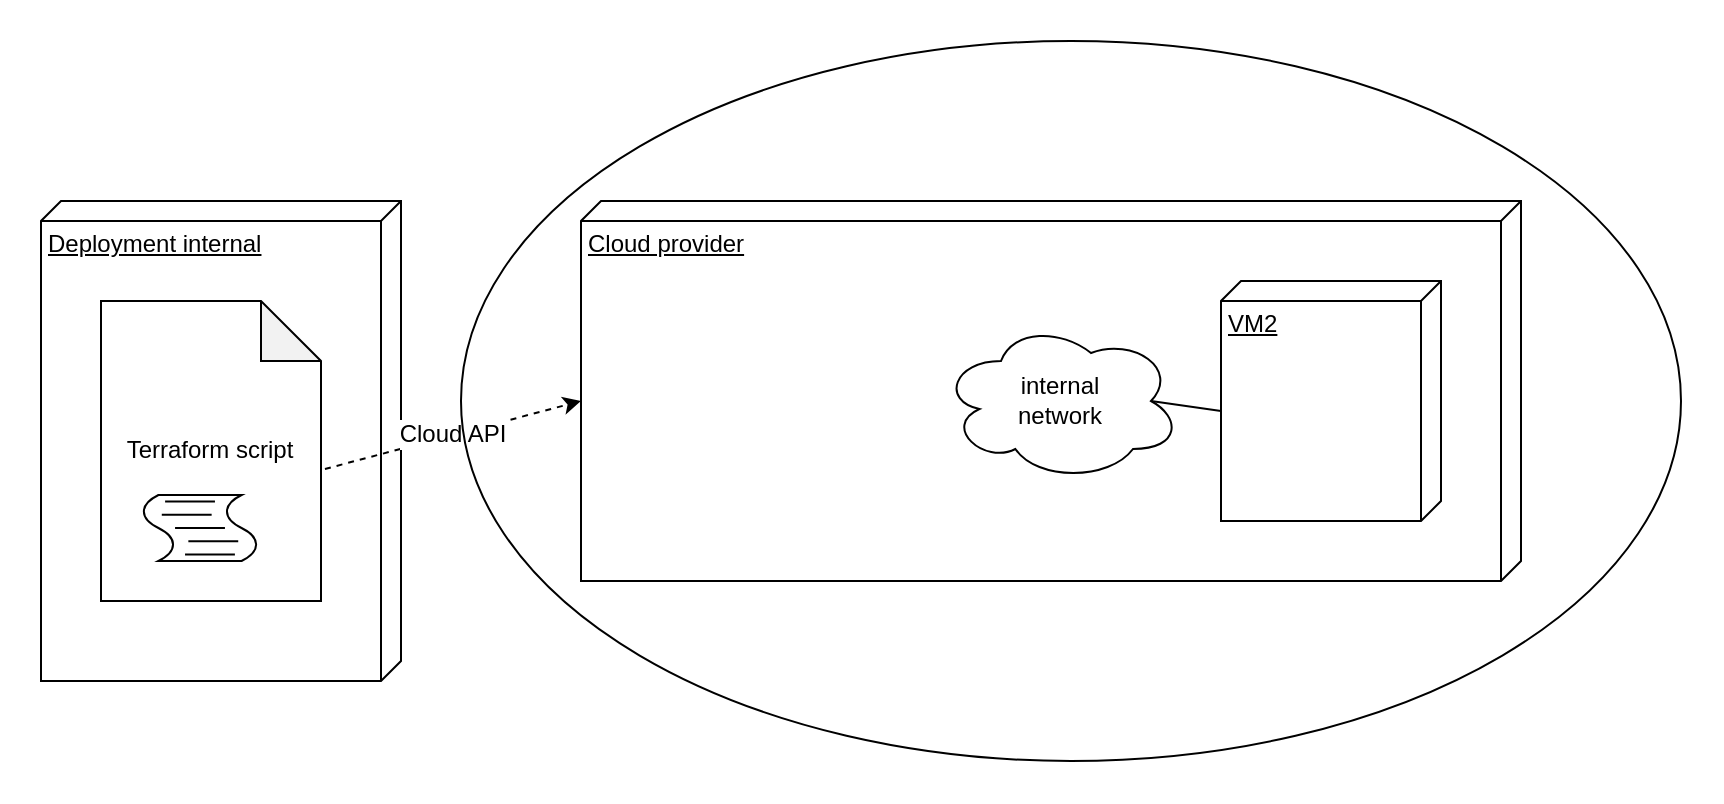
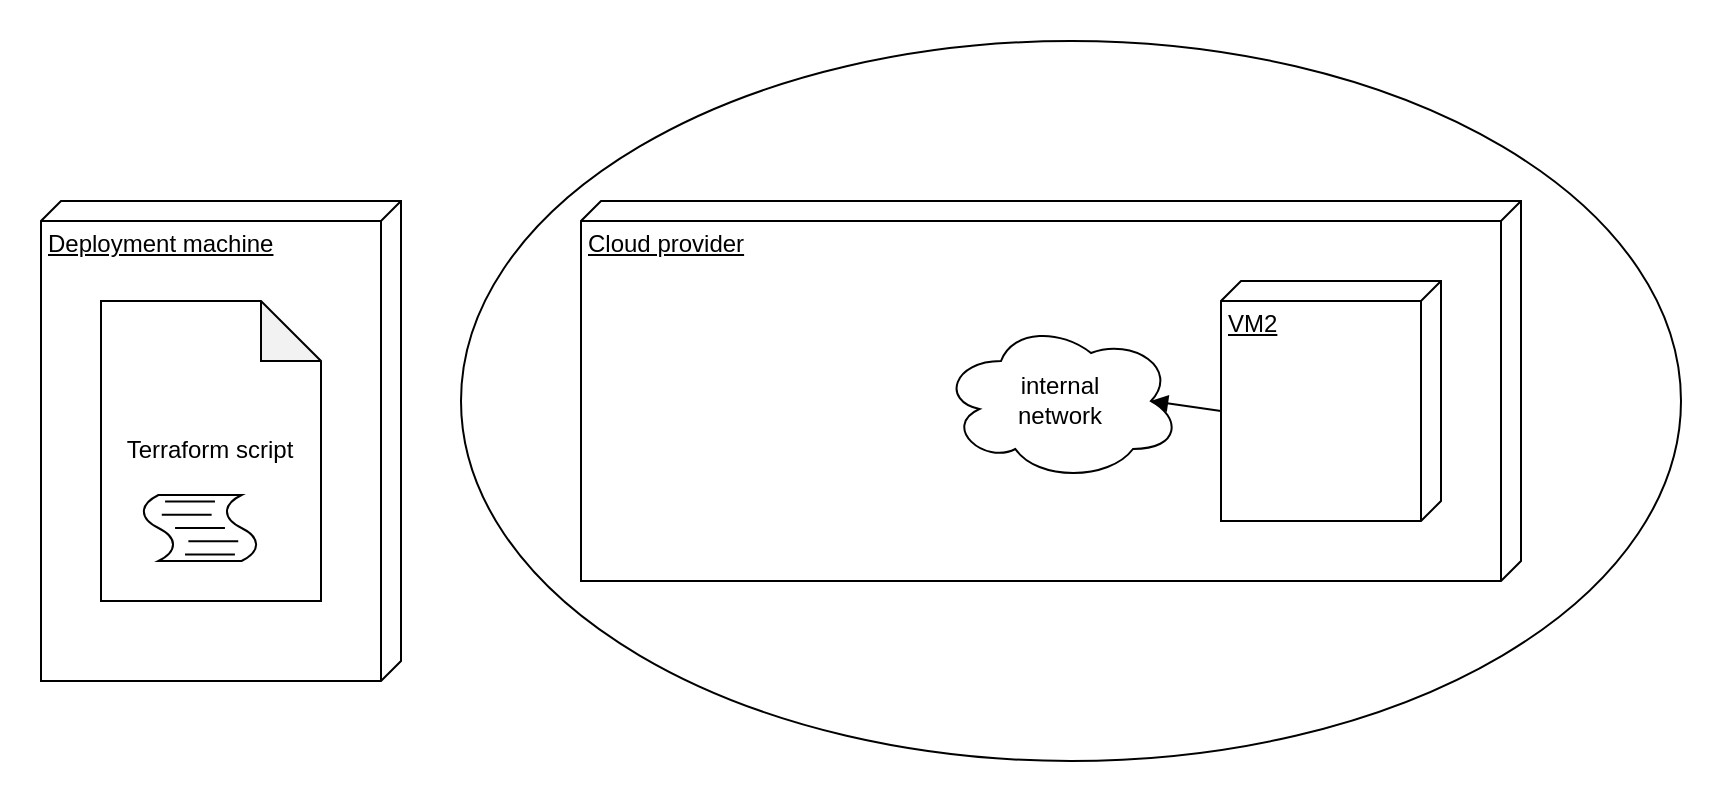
(164, 245) -> (161, 245)
(1161, 402) -> (1168, 403)
(364, 459) -> none
